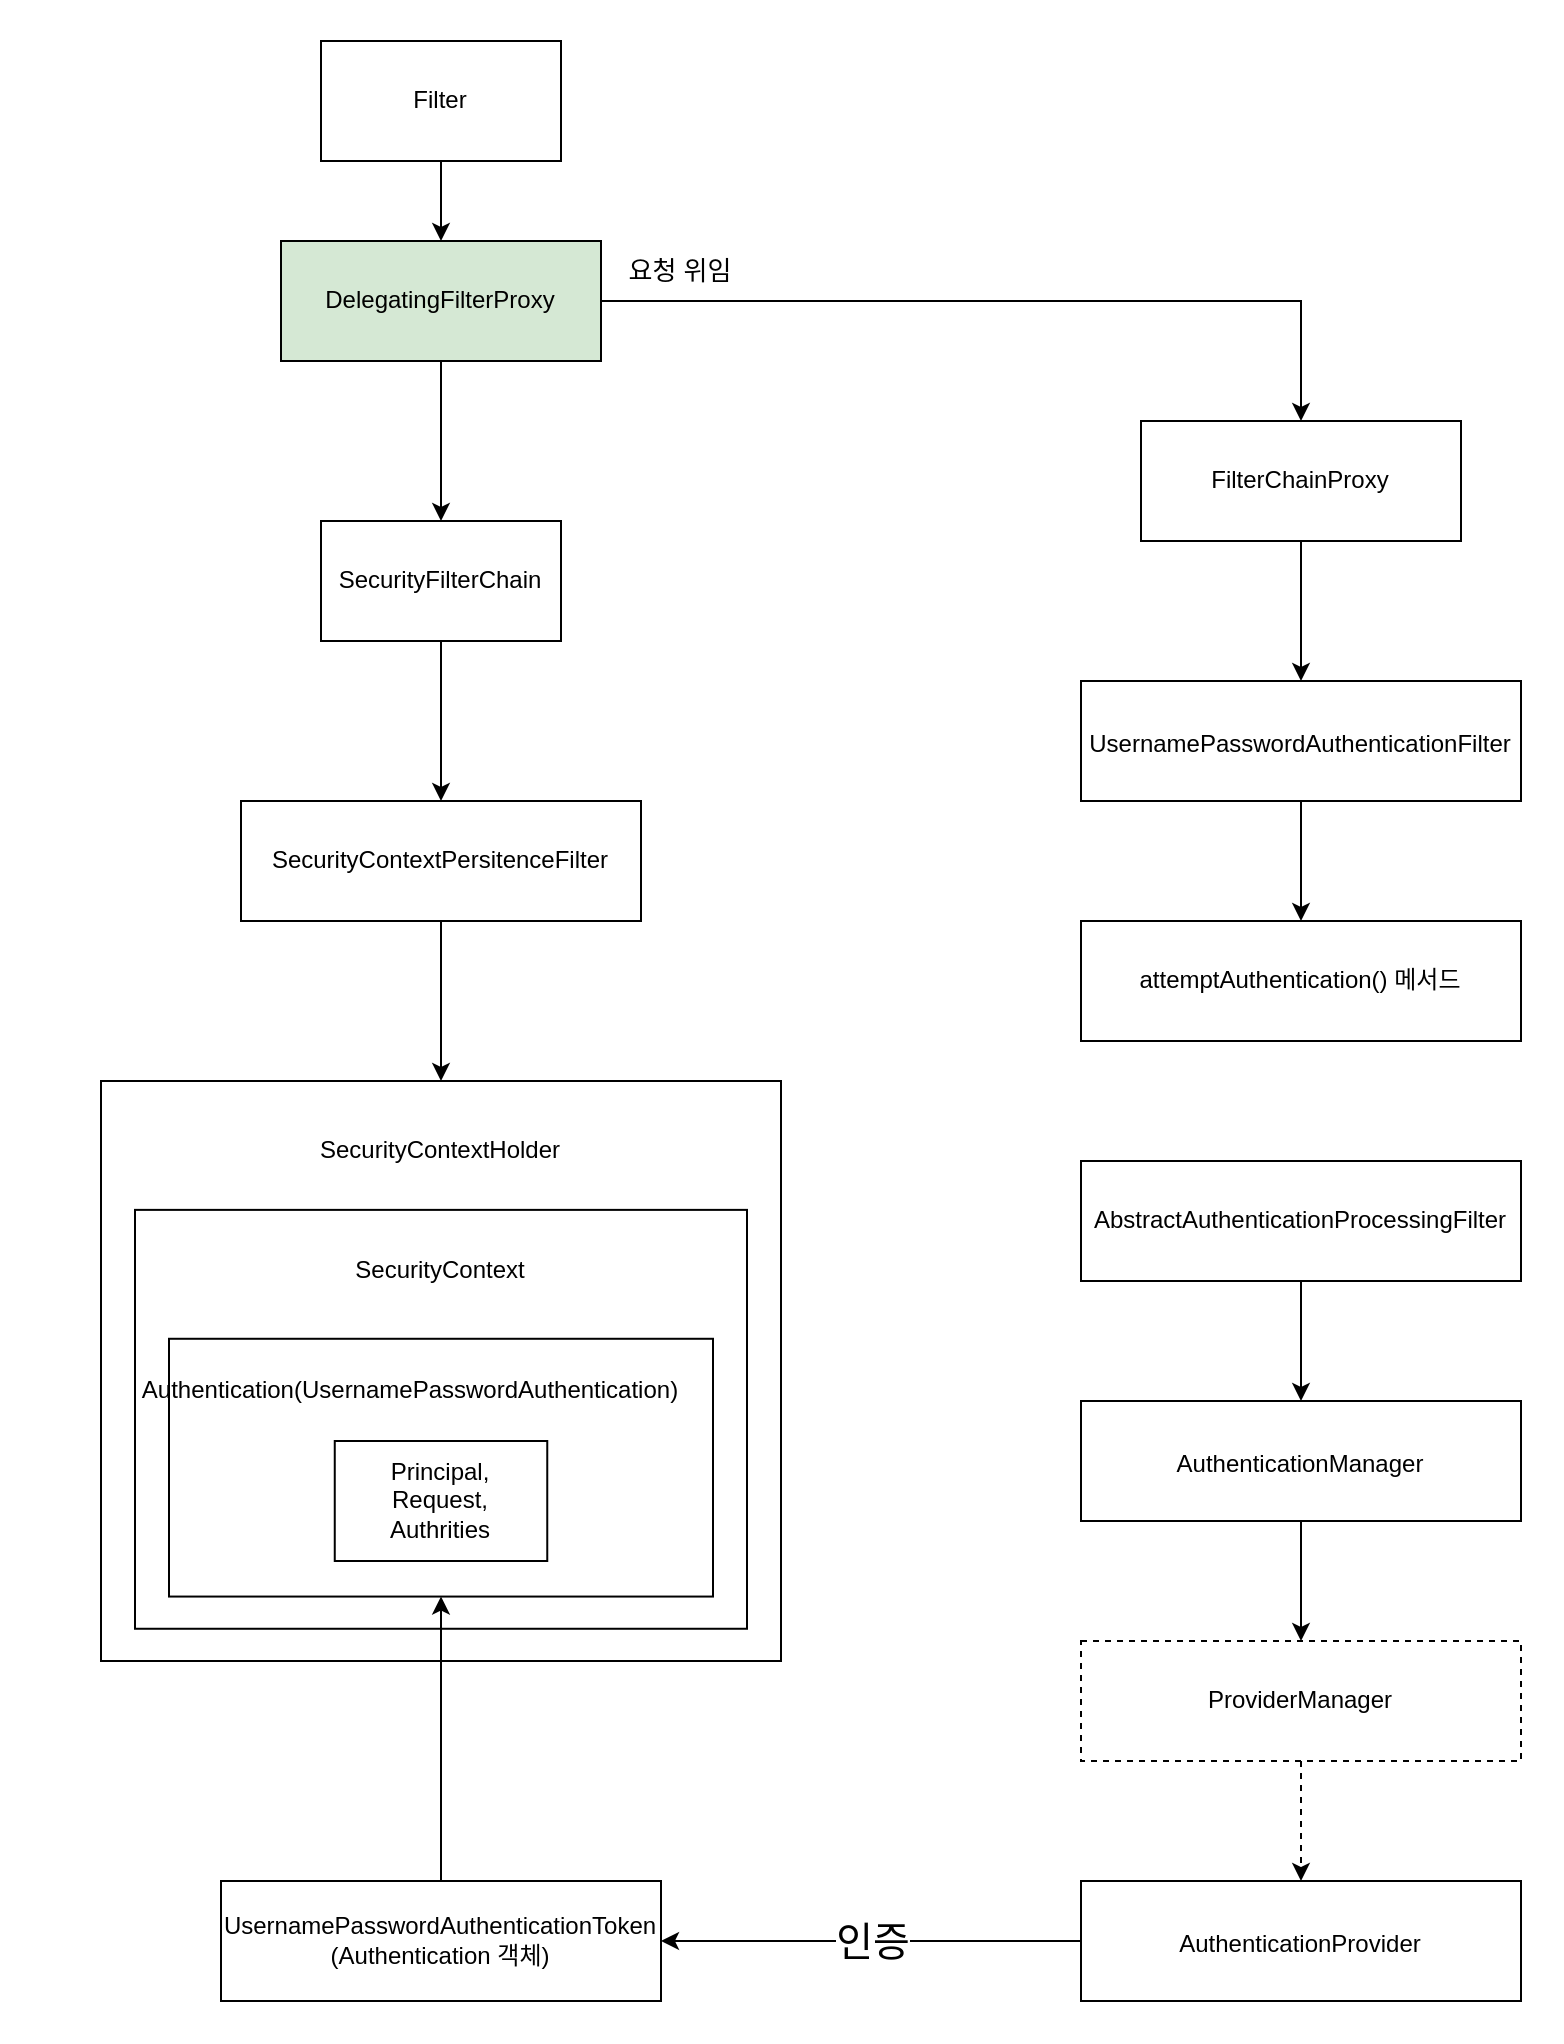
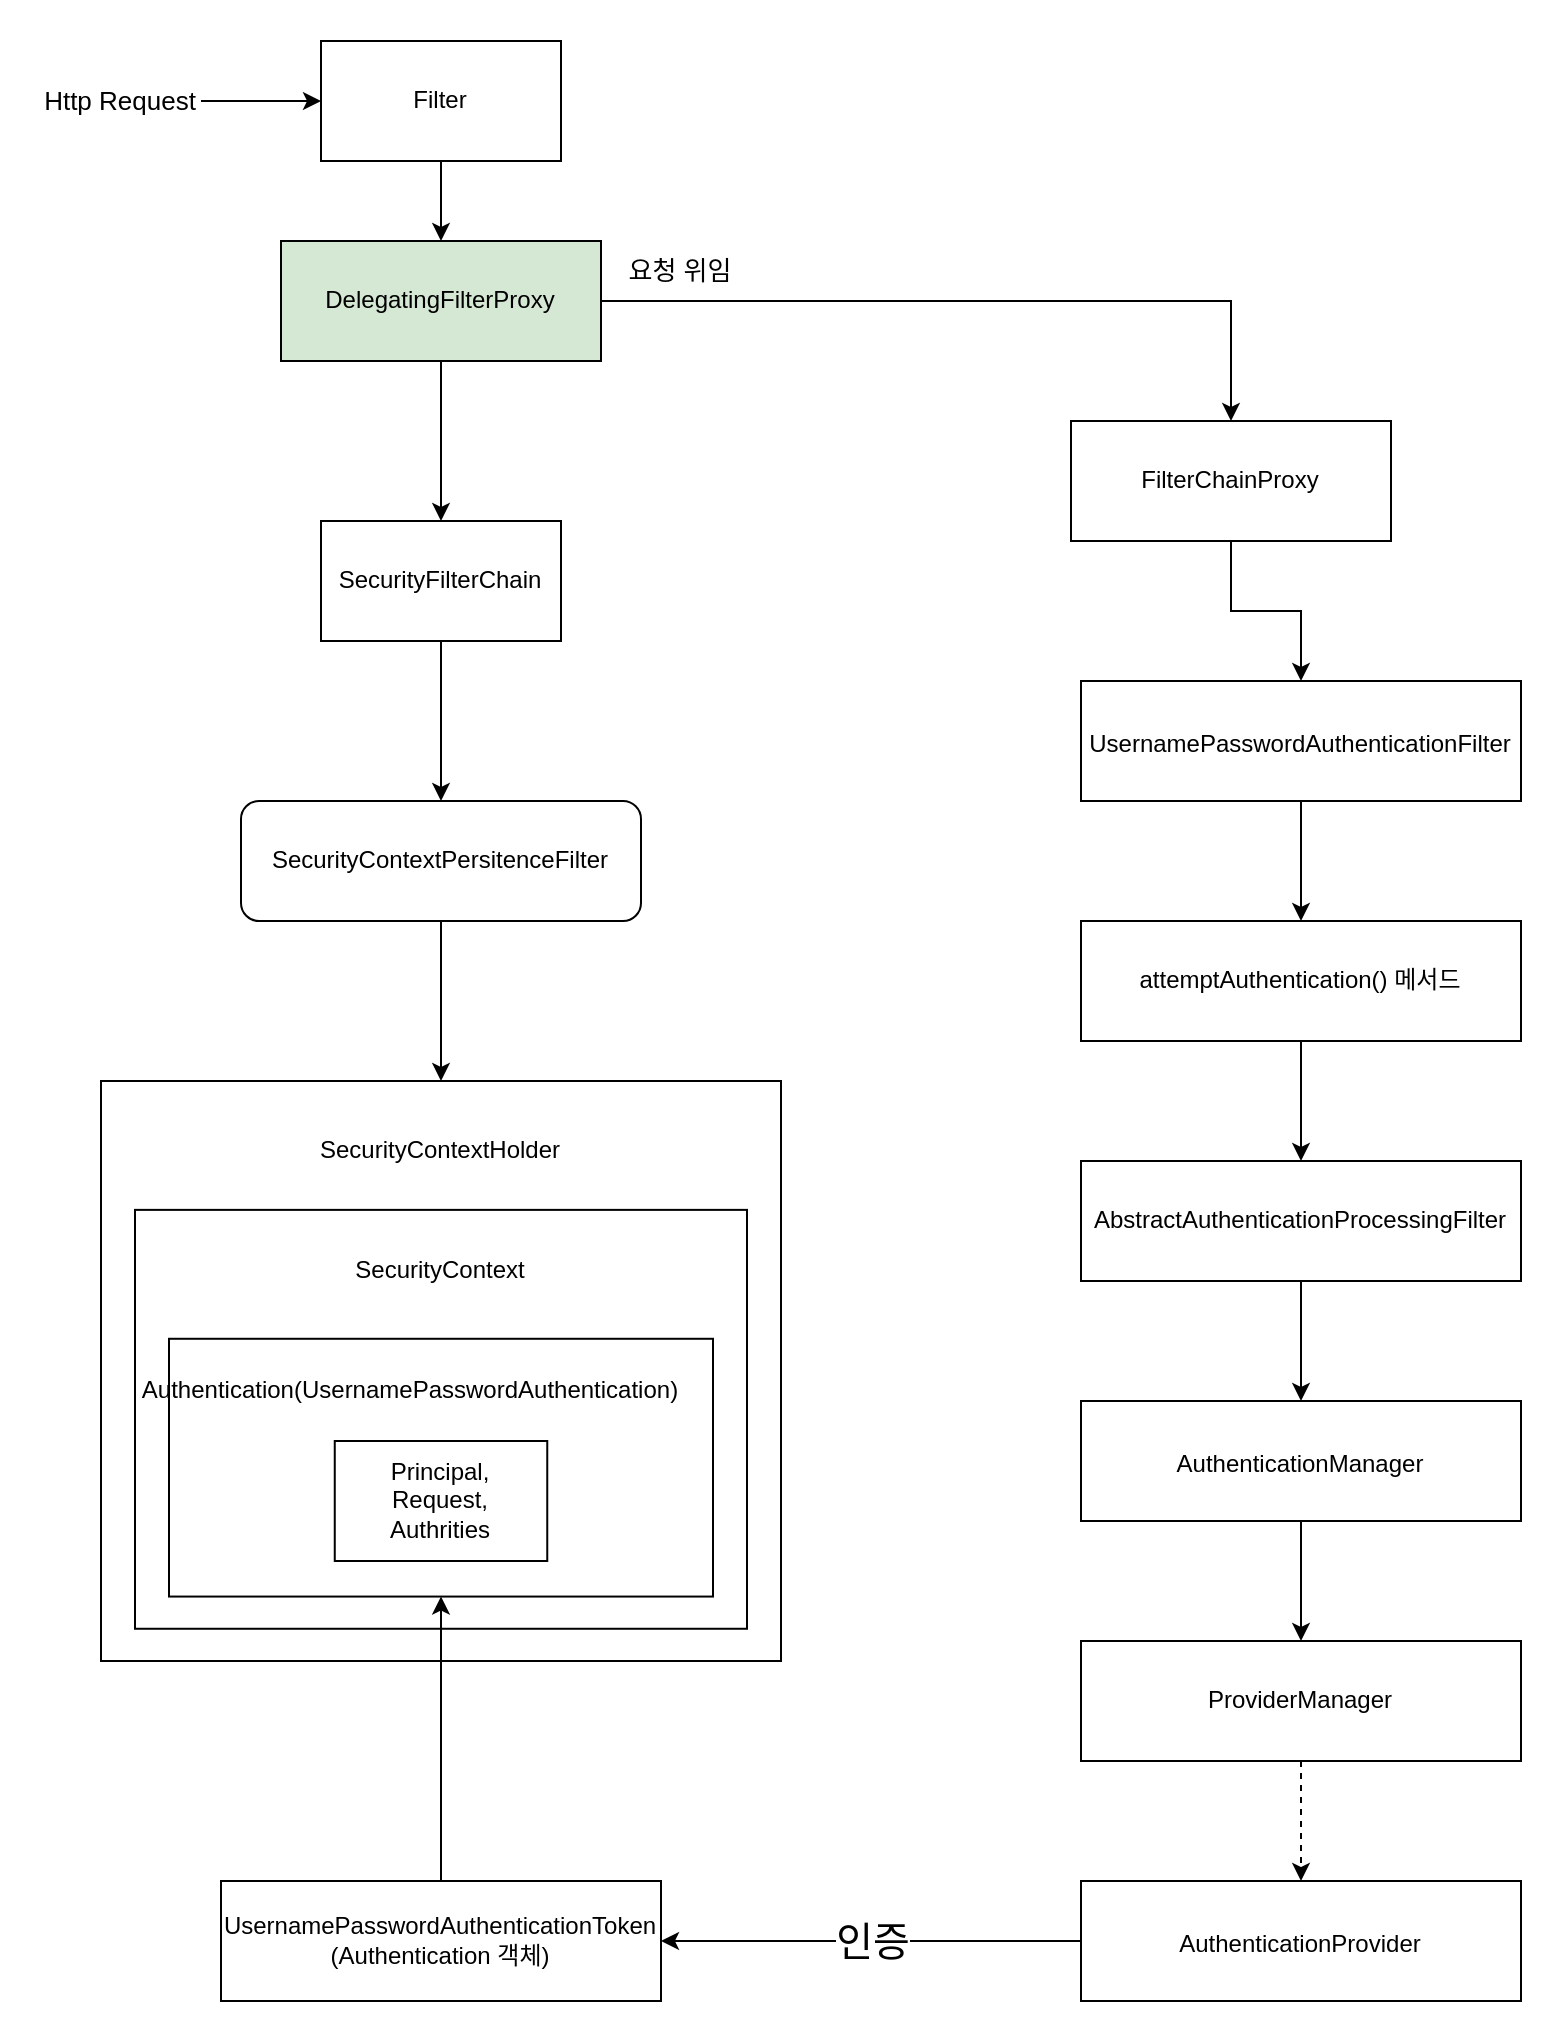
none -> (121, 101)
none -> (254, 101)
(1301, 481) -> (1231, 481)
(441, 861) -> (441, 861)
none -> (1301, 1094)
(1301, 1701) -> (1301, 1701)
